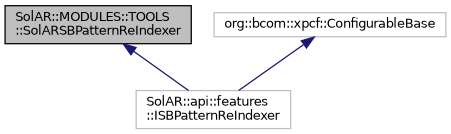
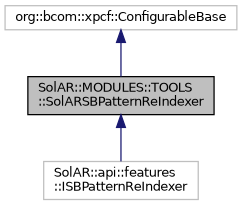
(271, 67) -> (121, 60)
